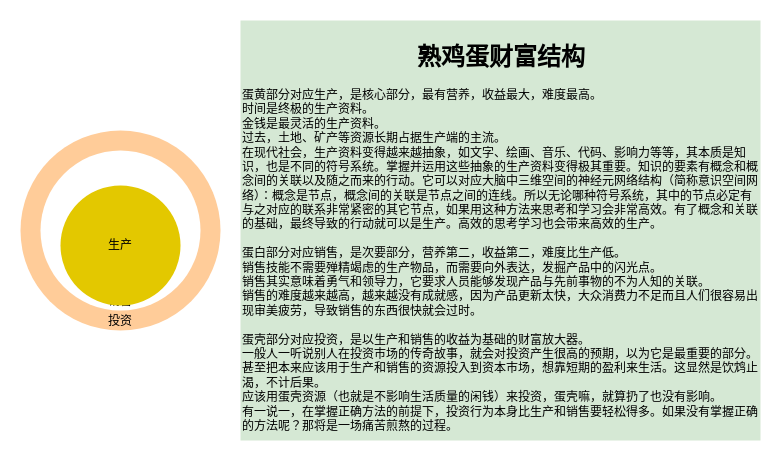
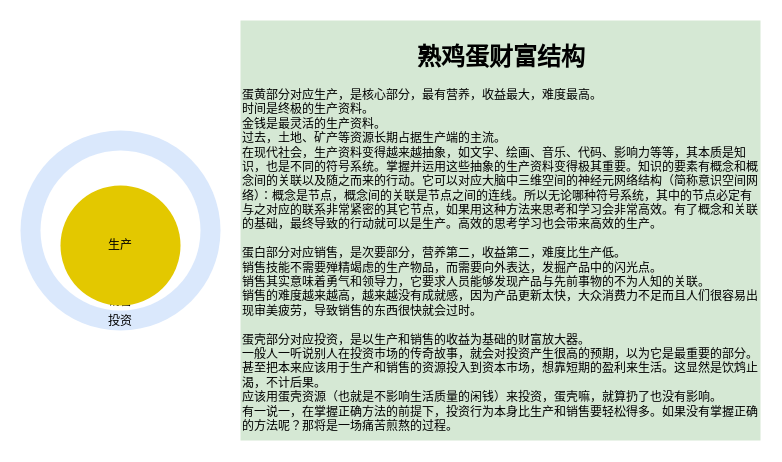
(121, 320) -> (121, 320)
